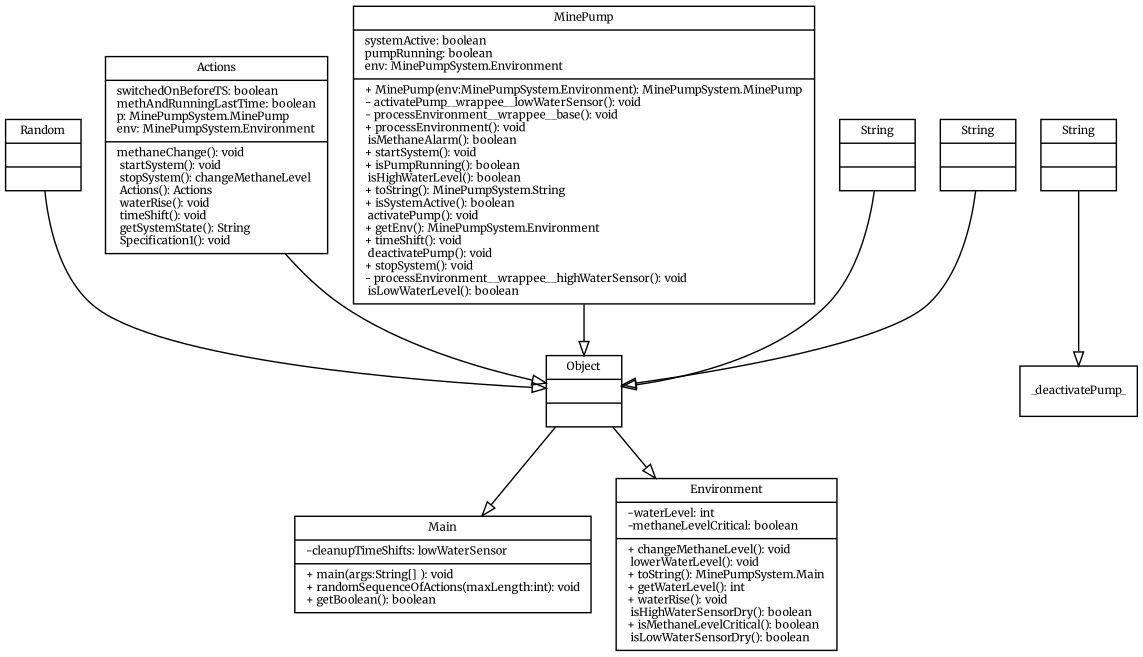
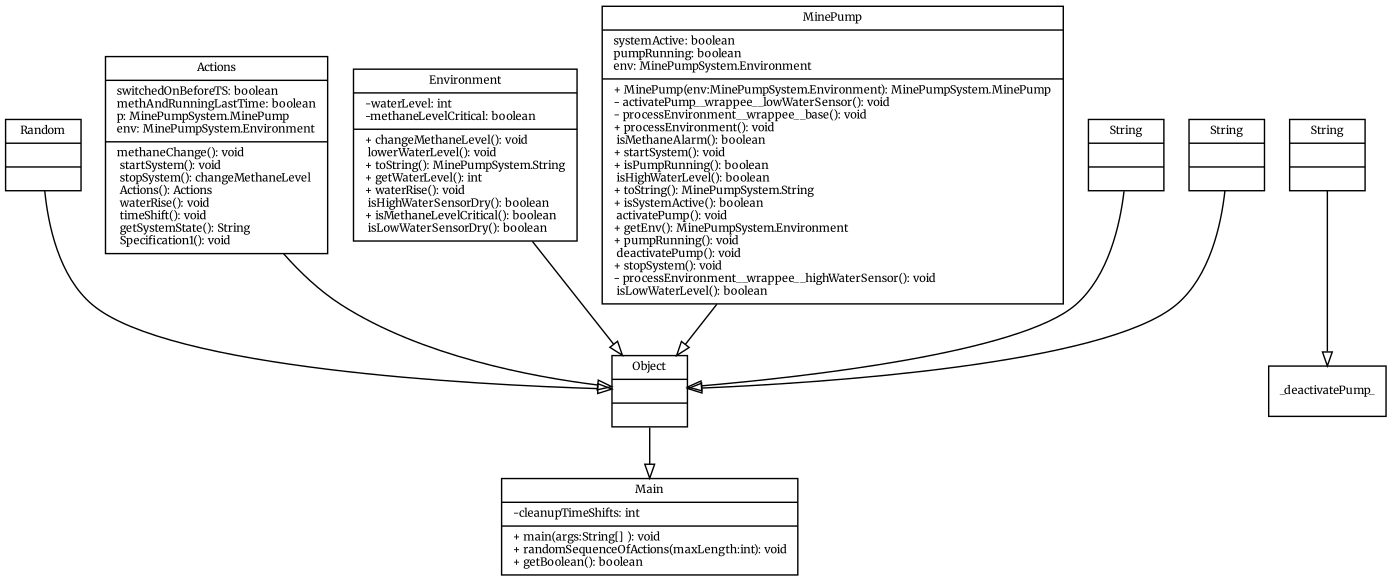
(414, 241) -> (676, 241)
(630, 447) -> (573, 293)
(407, 551) -> (576, 513)
(727, 575) -> (465, 166)
